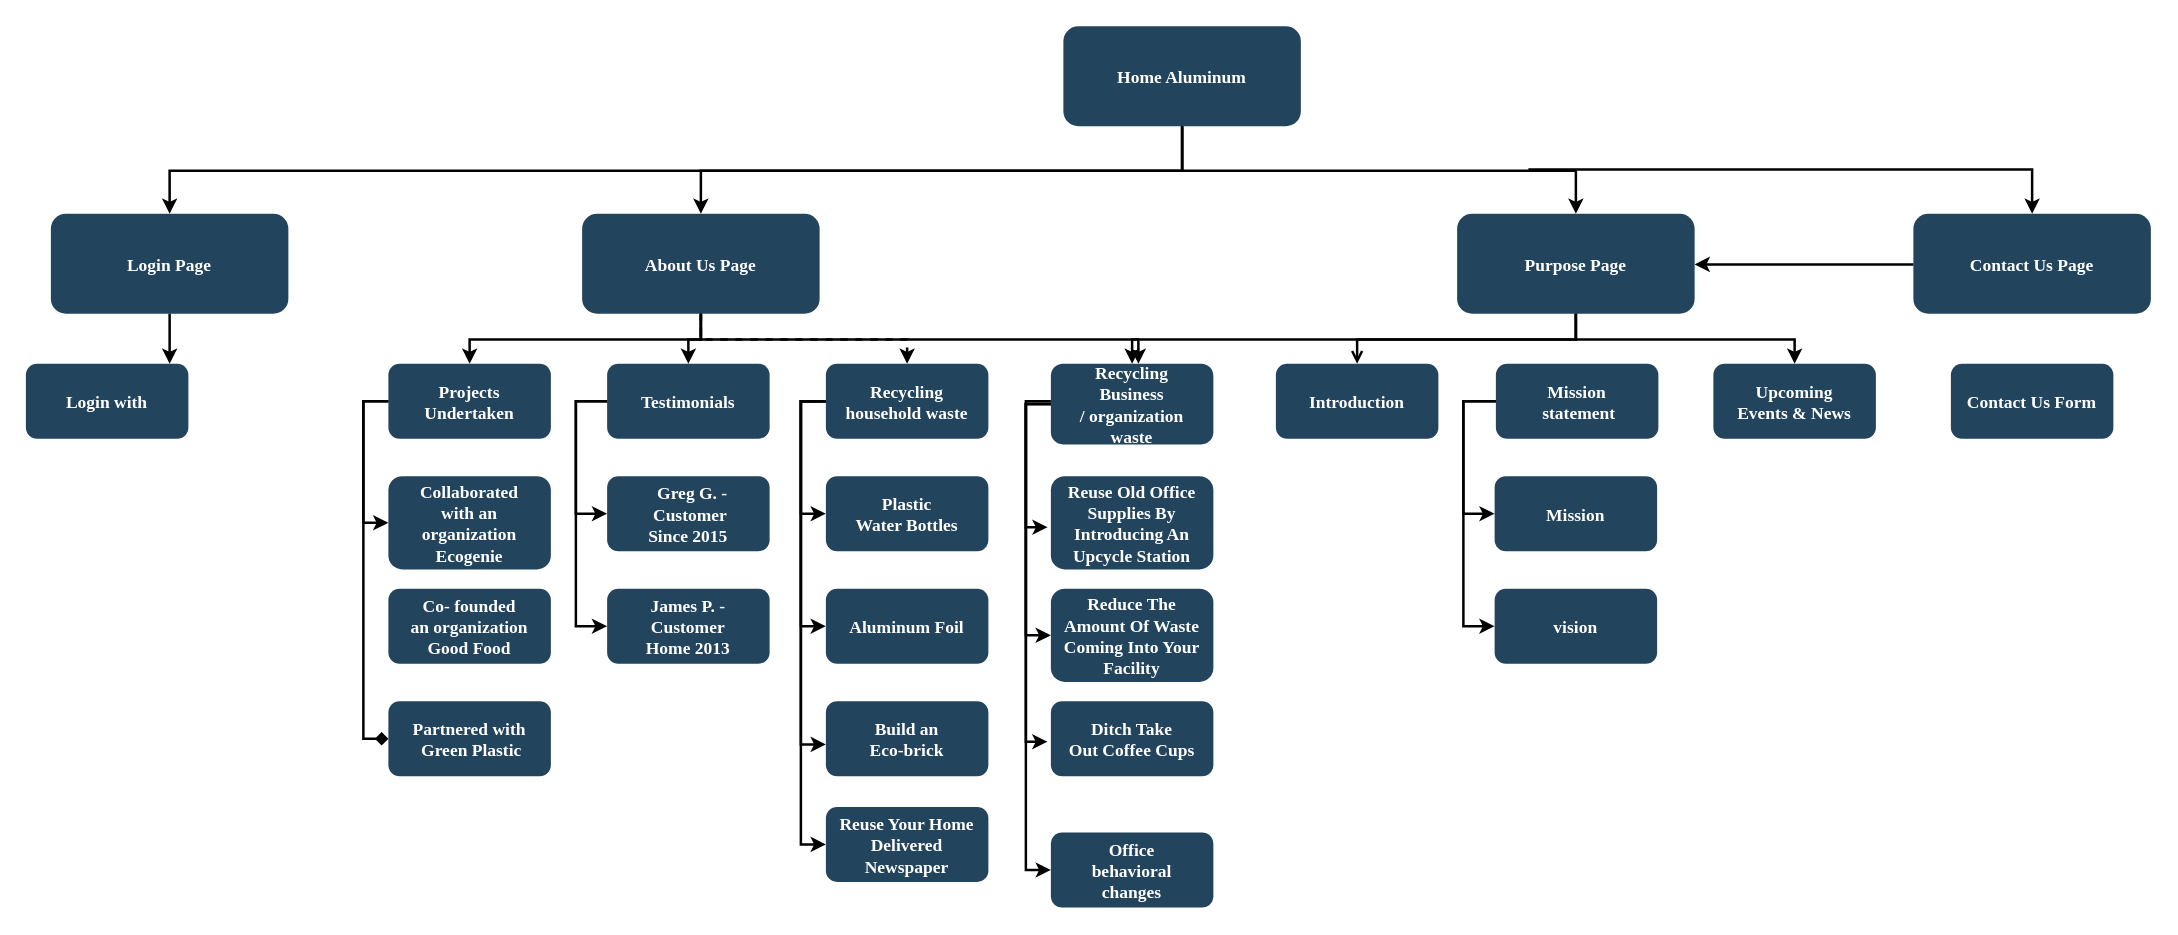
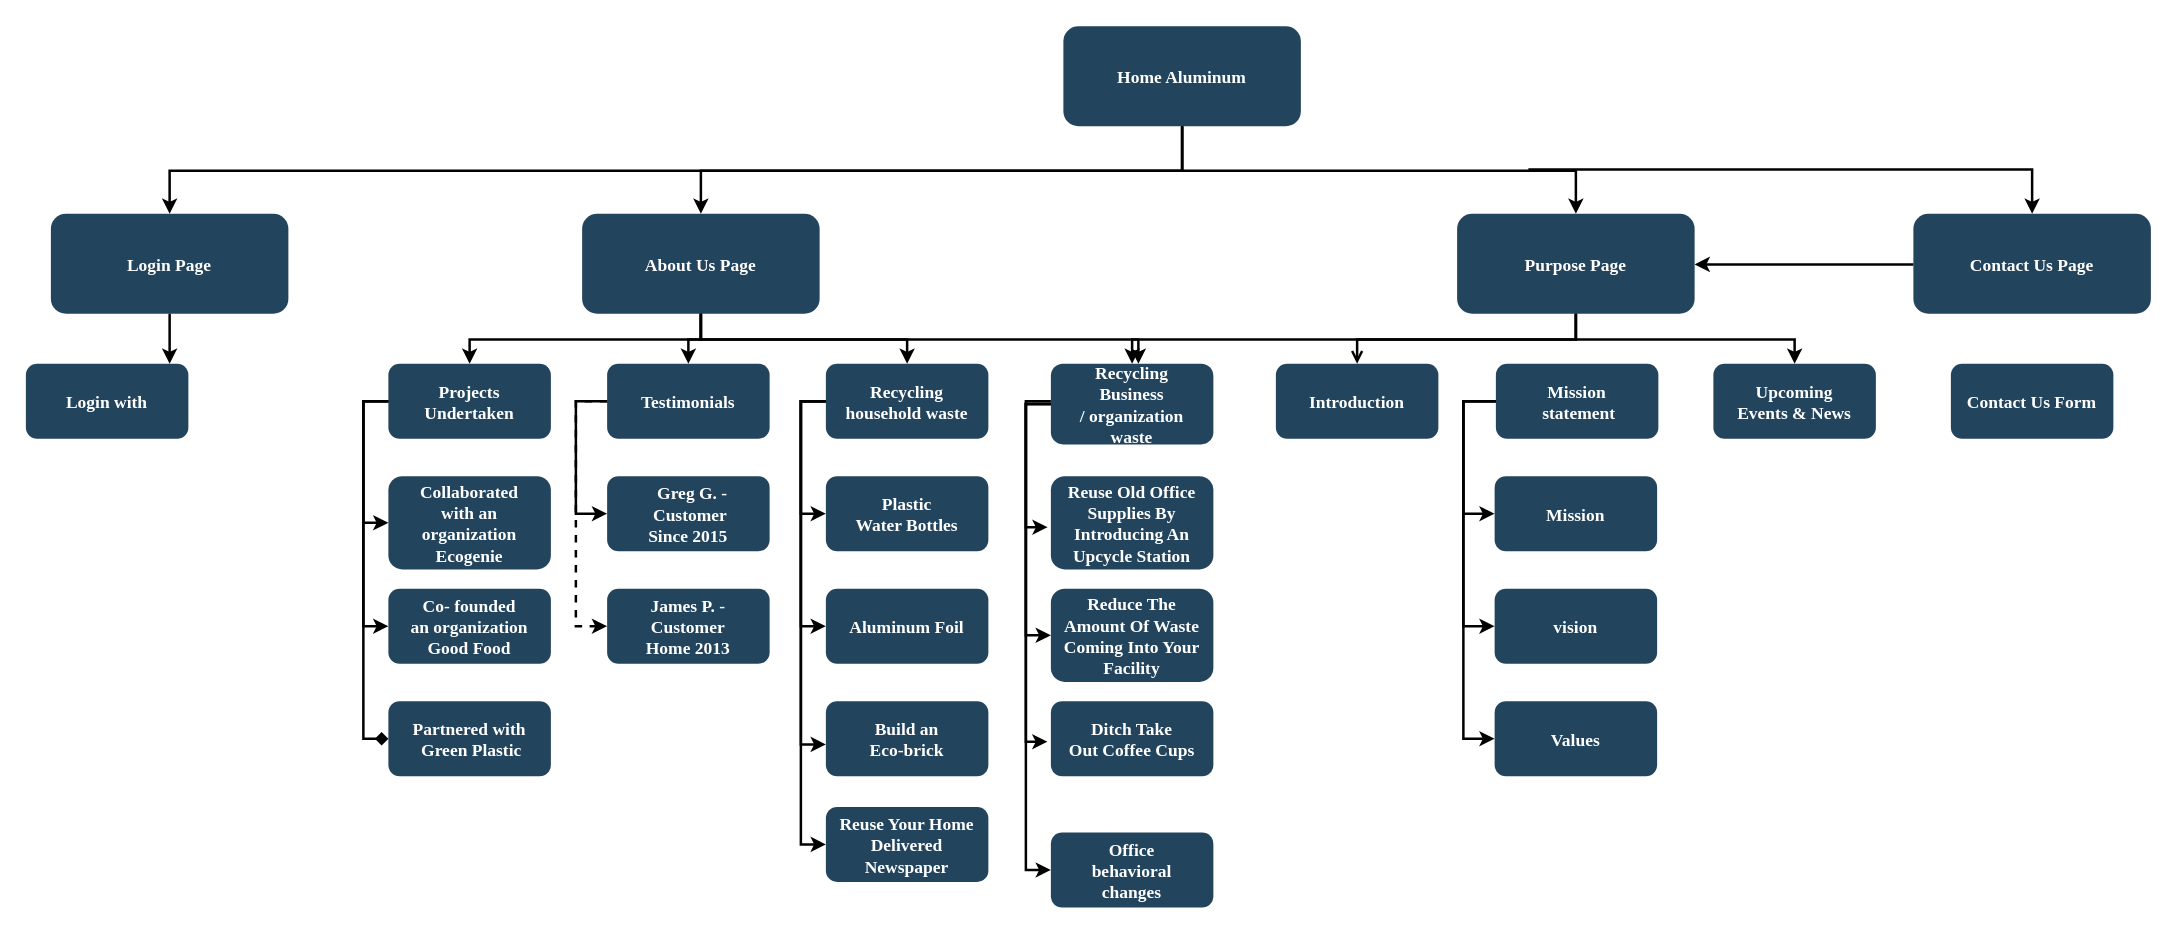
(907, 345) -> (907, 345)
(576, 578) -> (576, 578)
none -> (372, 626)
none -> (1463, 694)
none -> (1576, 739)
